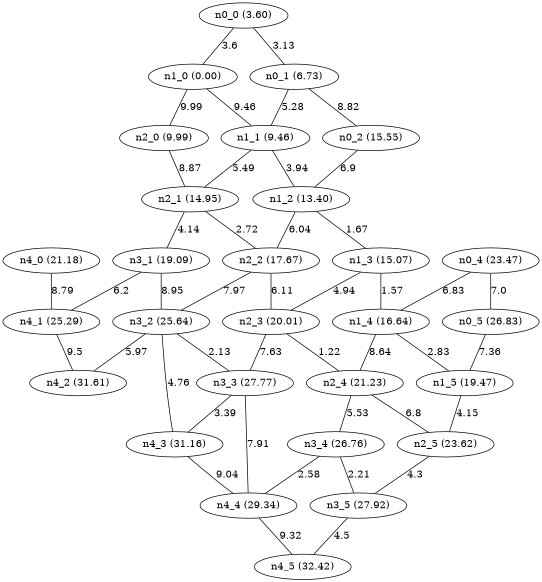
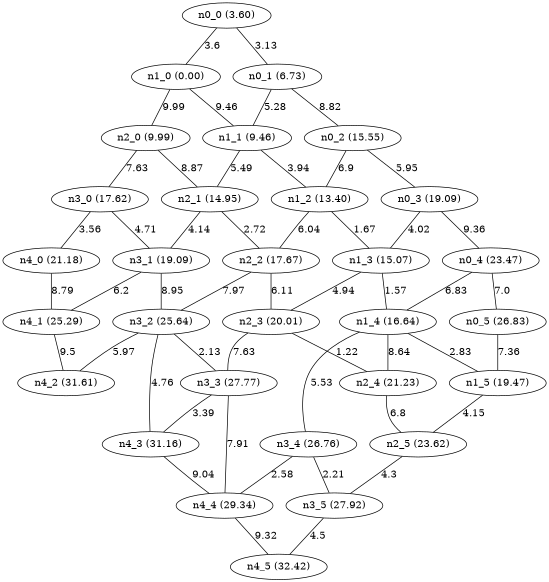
none -> (100, 199)
none -> (429, 199)
(345, 414) -> (311, 370)
